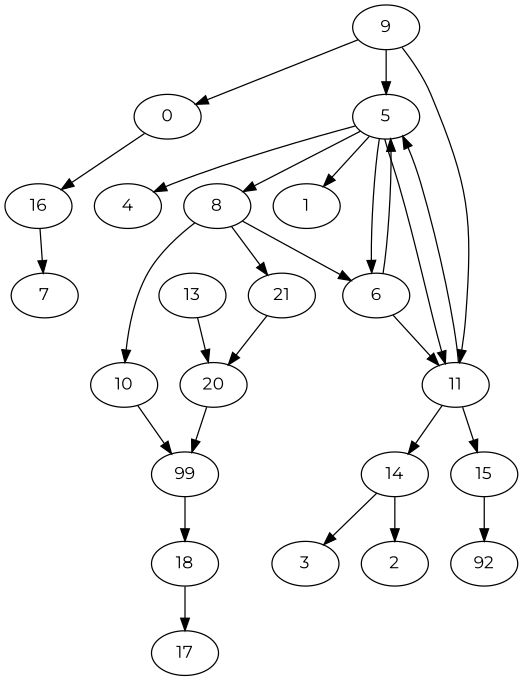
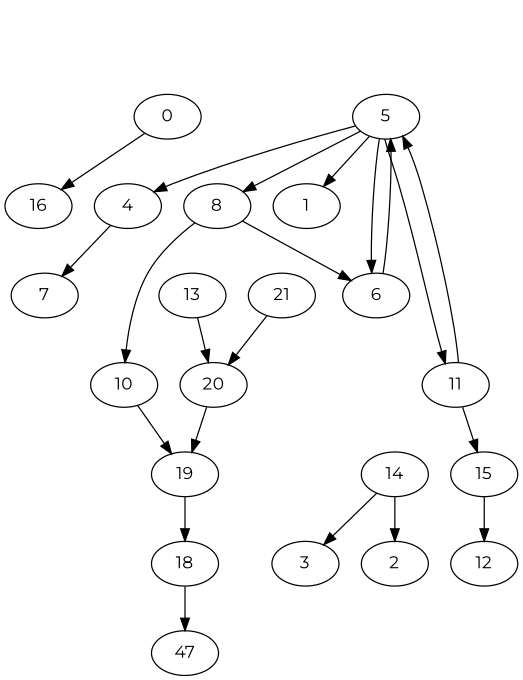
(386, 27) -> none
(41, 245) -> (91, 246)
(246, 246) -> none
(412, 336) -> none
(429, 424) -> none
(185, 474) -> (185, 474)
(484, 564) -> (484, 564)
(185, 653) -> (185, 653)
